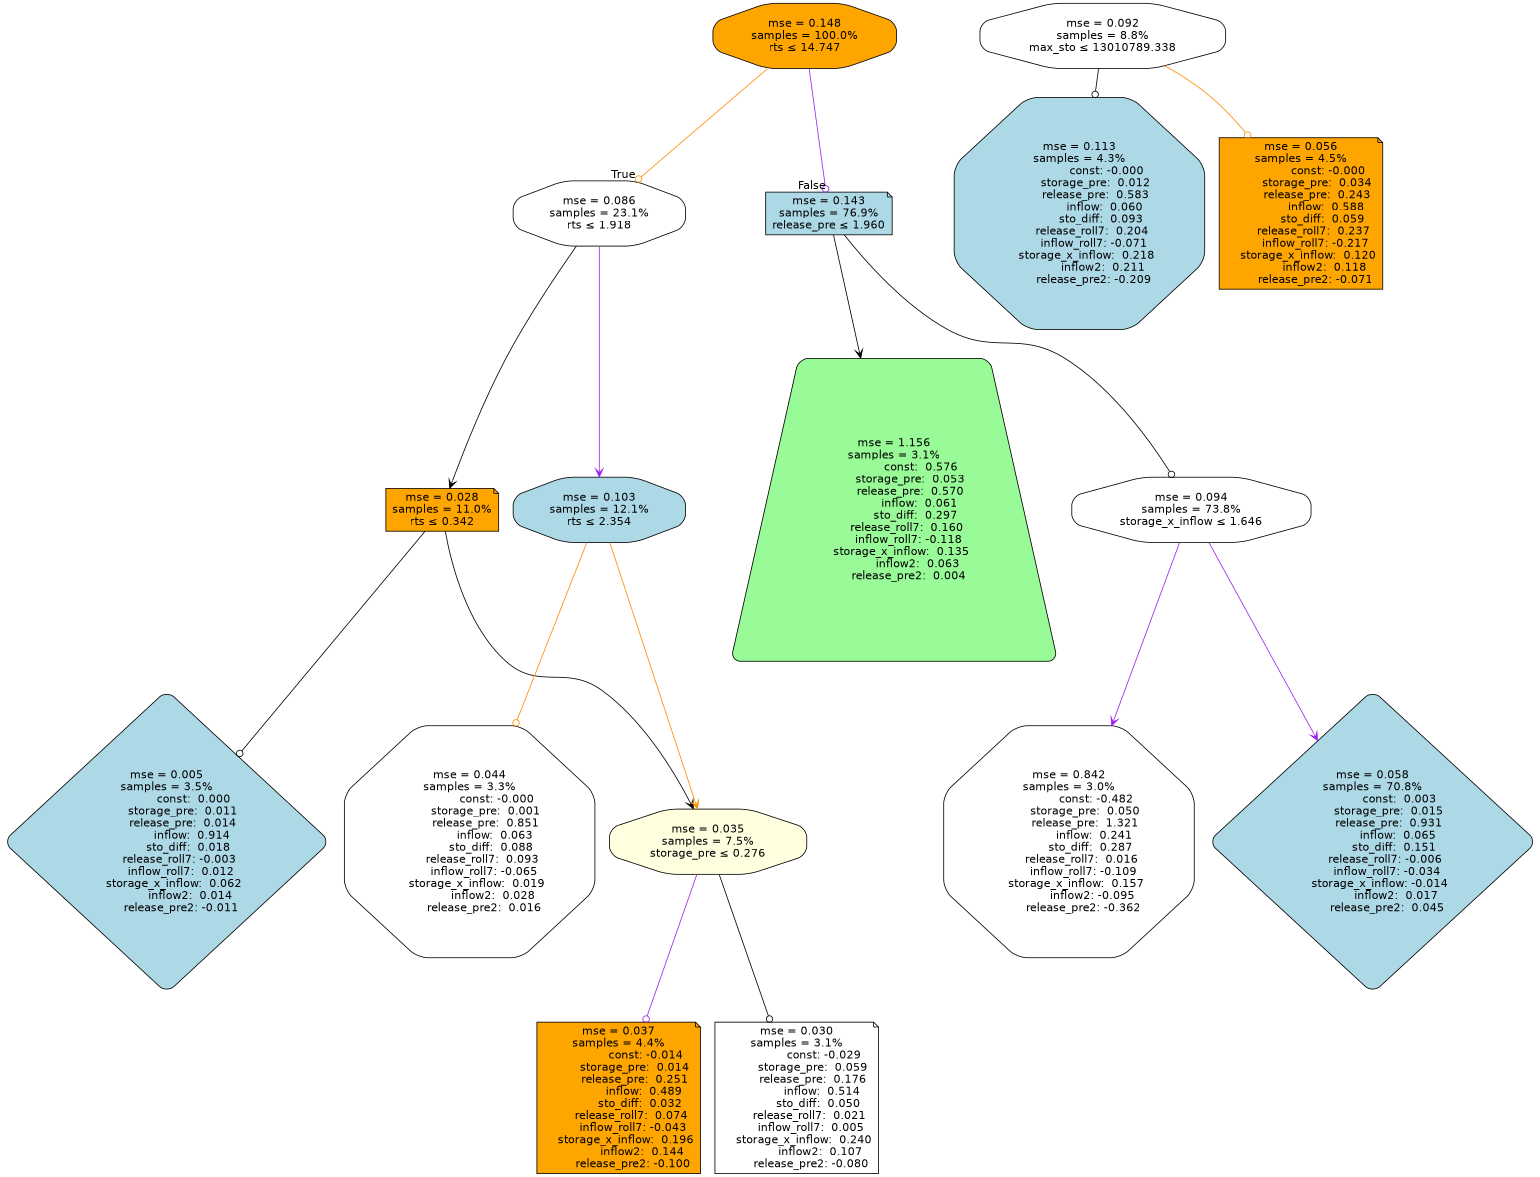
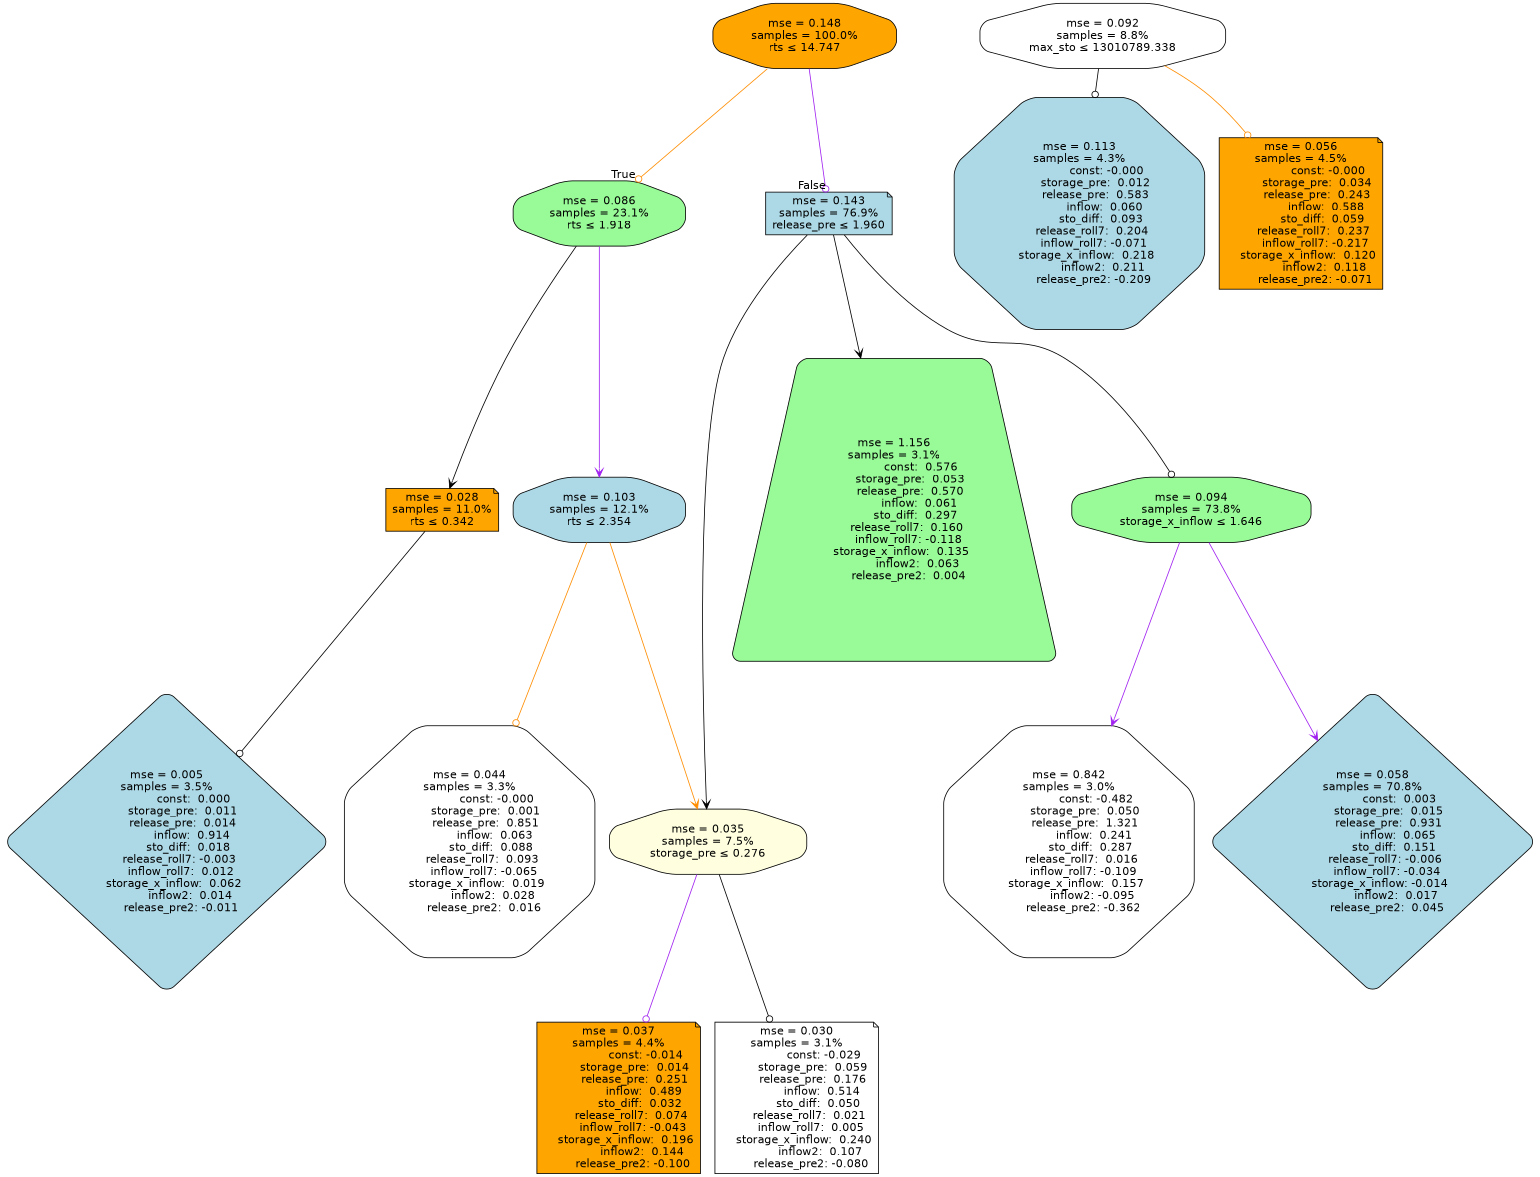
(599, 213) -> (599, 213)
(1191, 510) -> (1191, 510)
(552, 677) -> (705, 504)
